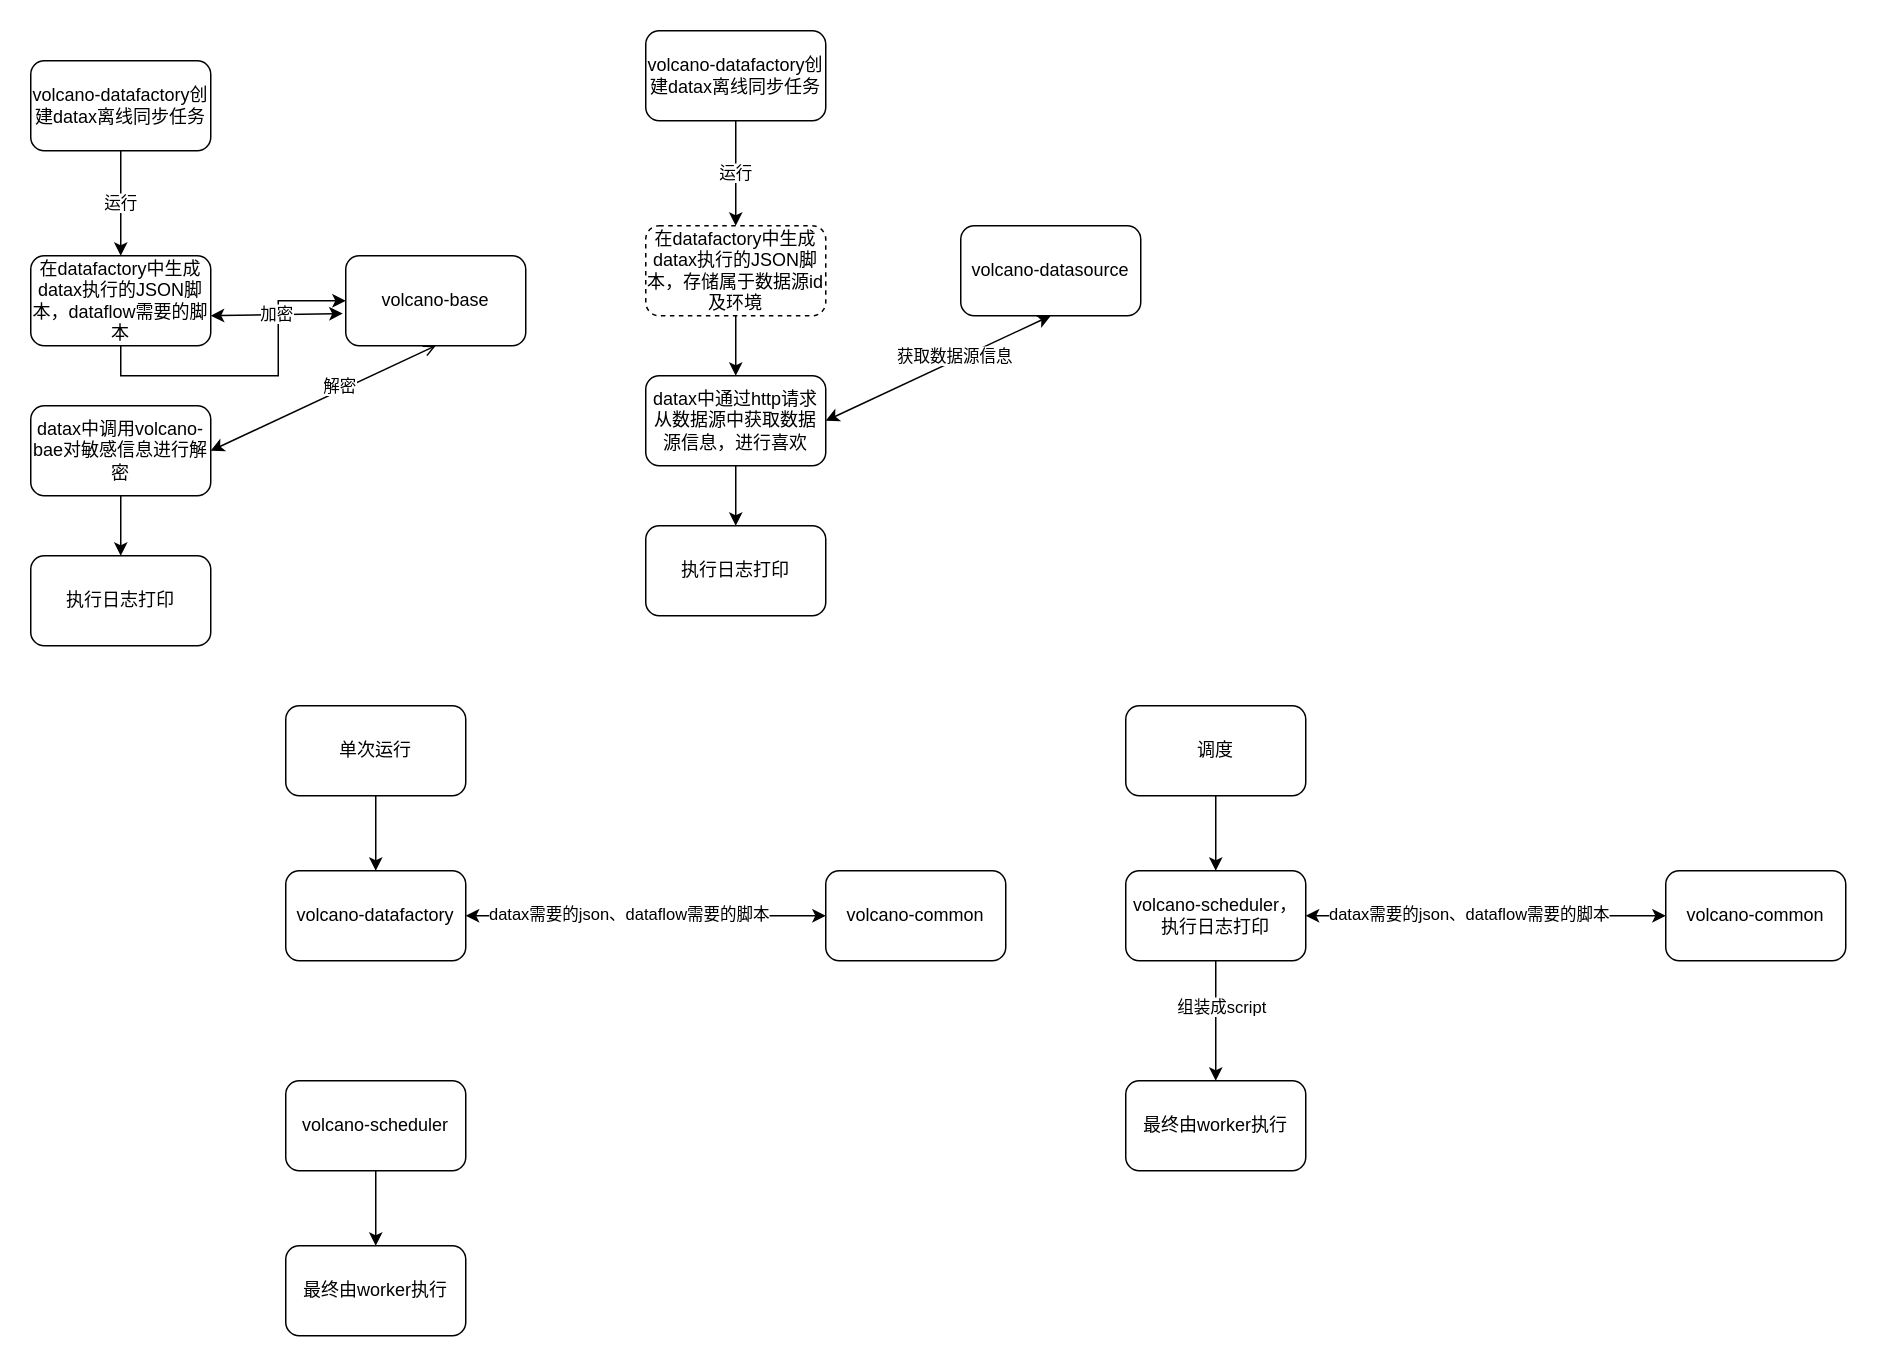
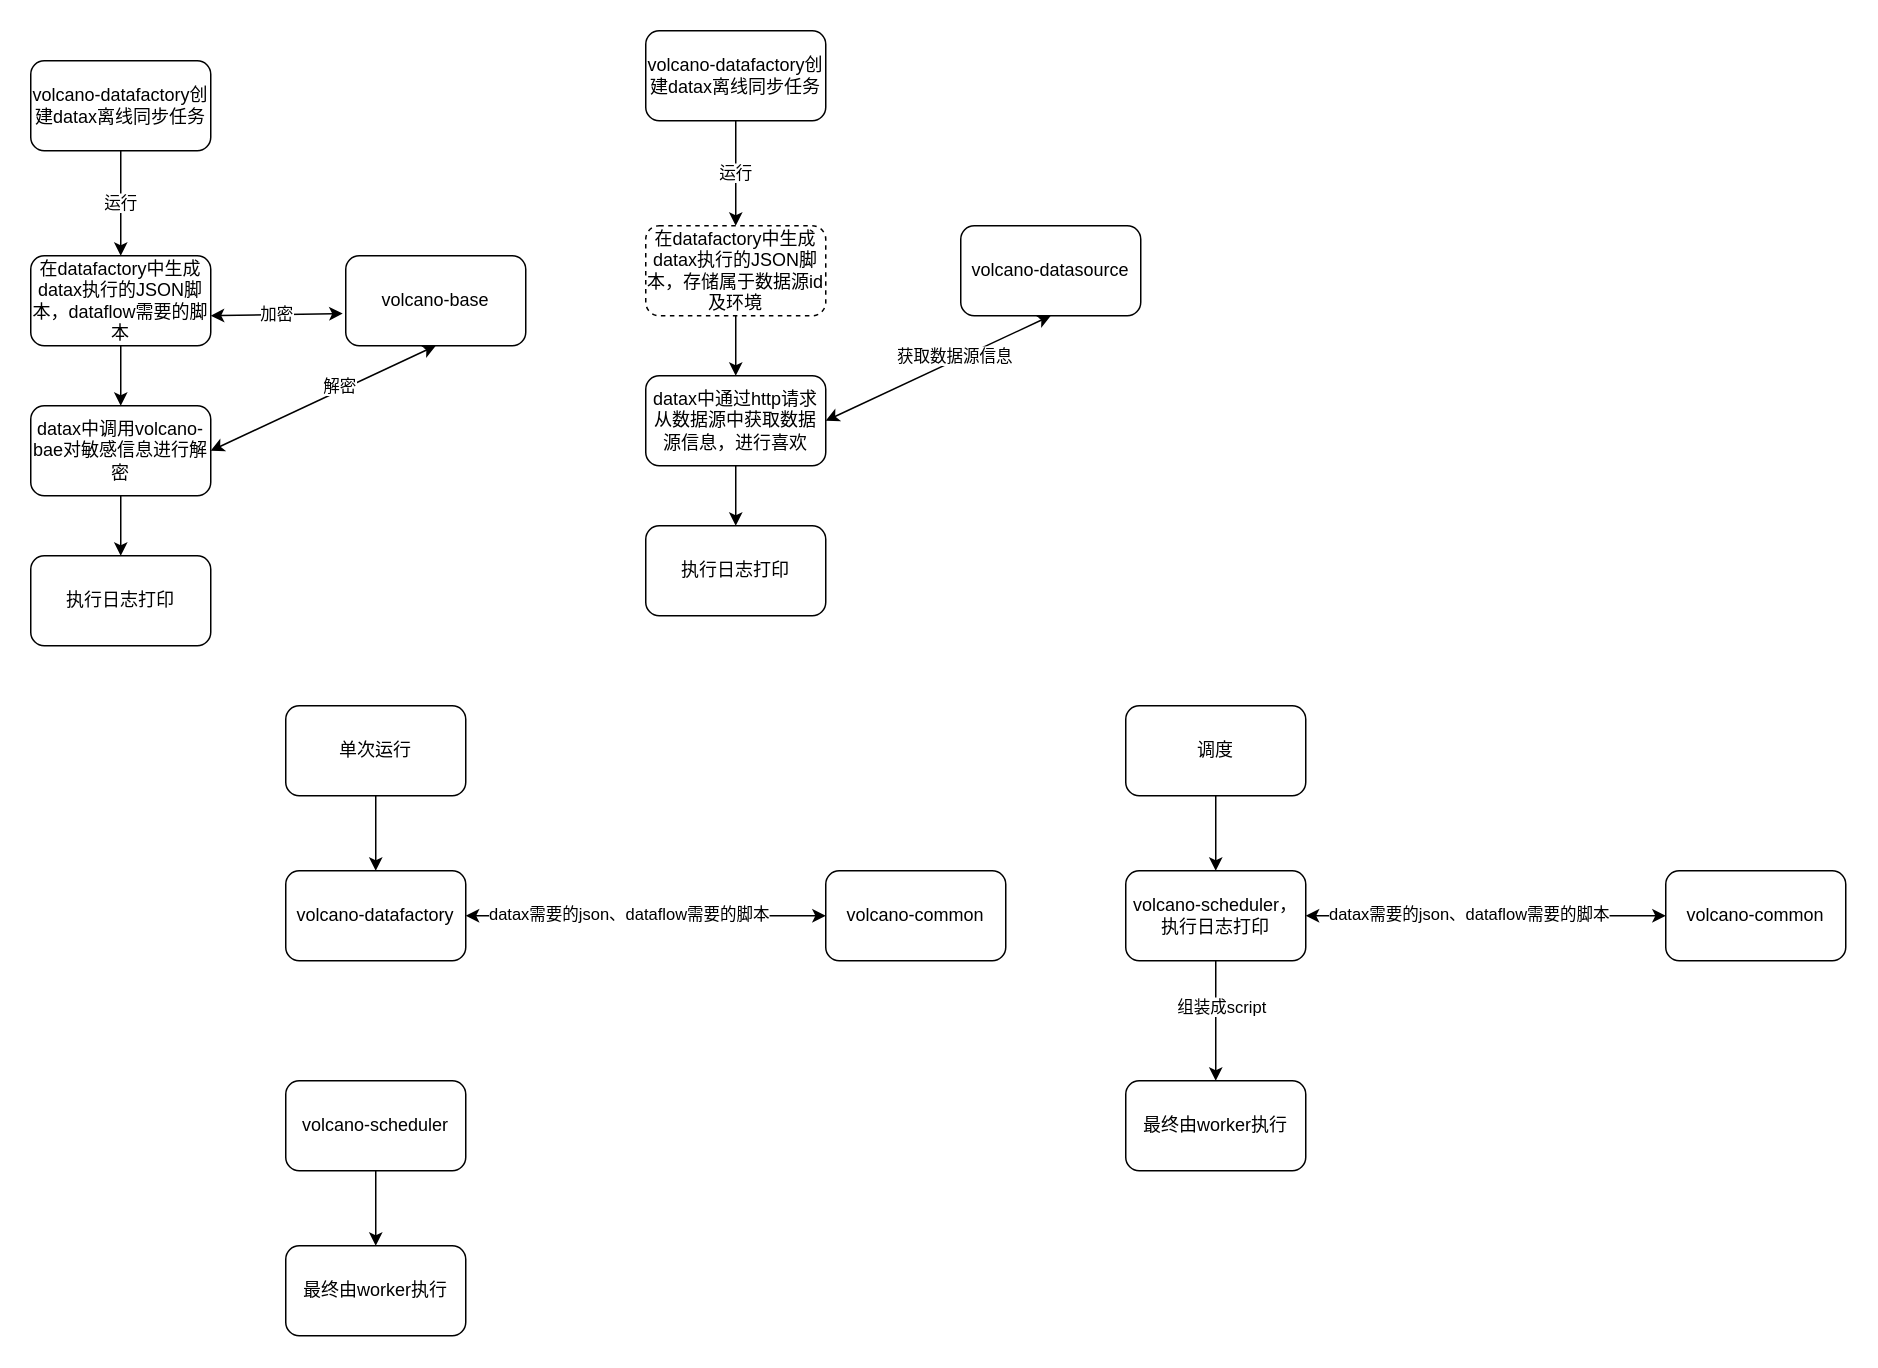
(427, 350) -> (425, 351)
(225, 376) -> (121, 384)
